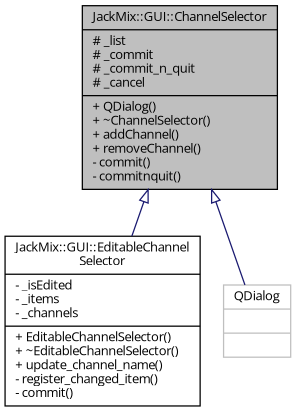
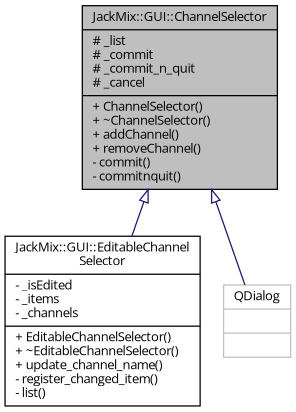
(125, 107) -> (148, 107)
(44, 393) -> (31, 393)
